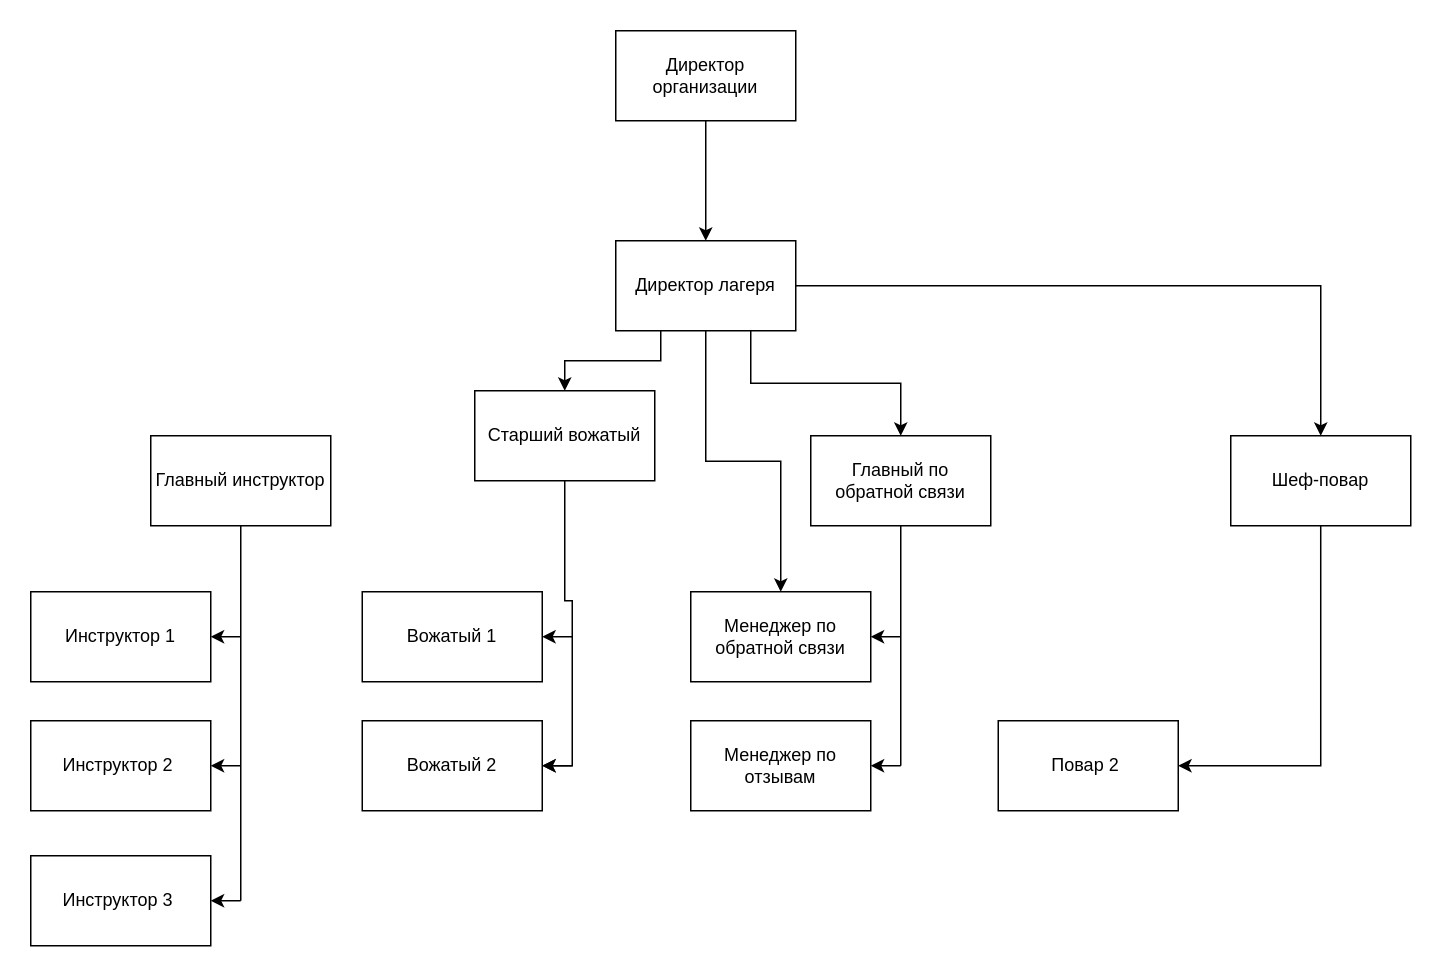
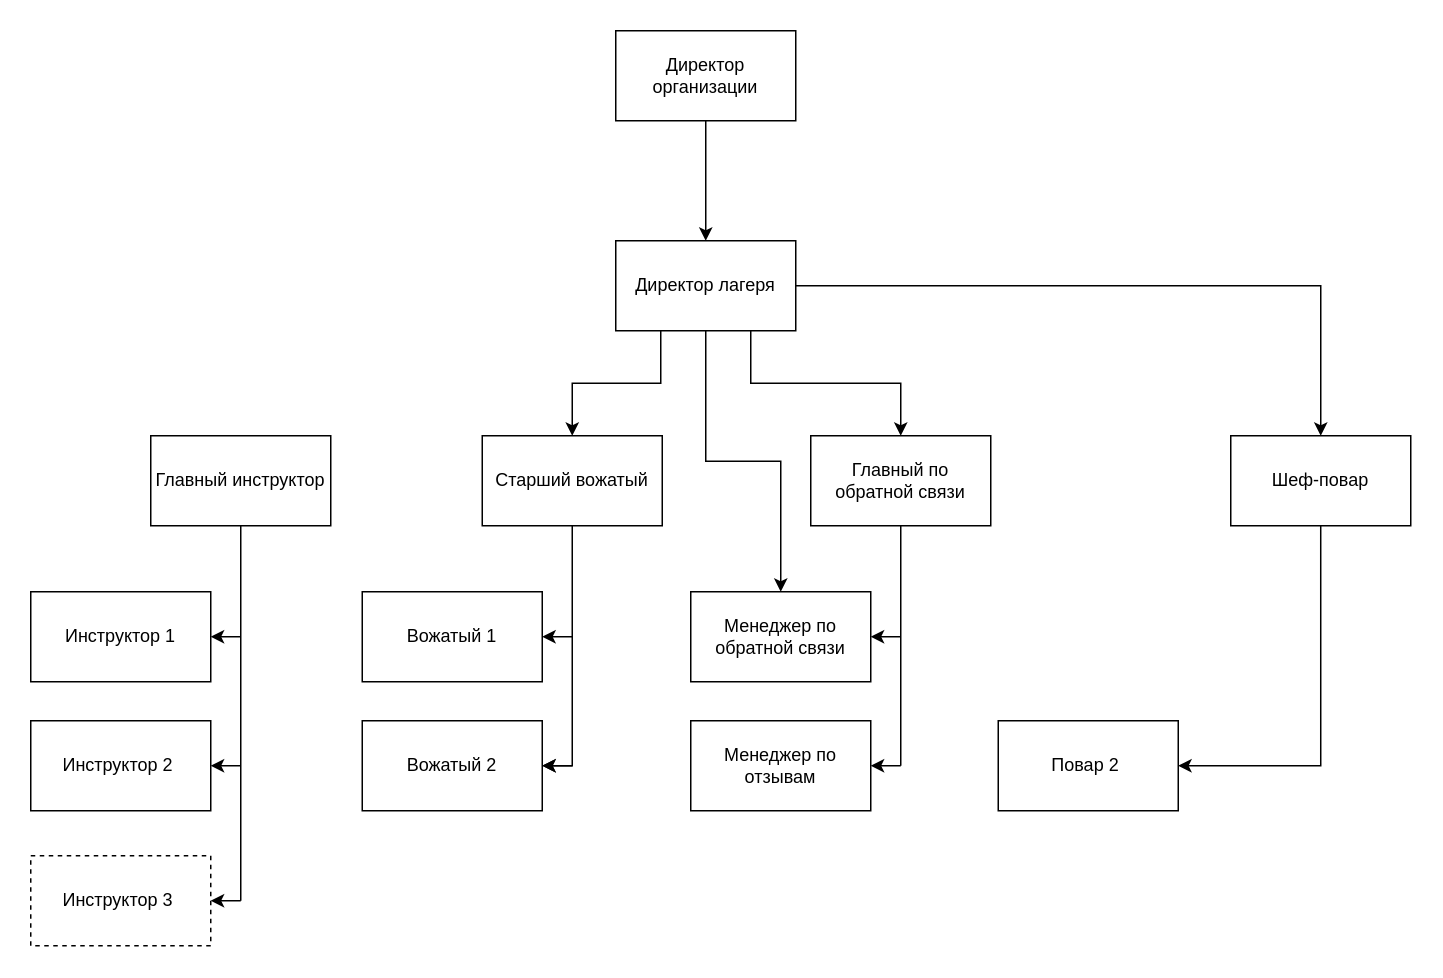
(565, 436) -> (572, 481)
(121, 901) -> (121, 901)
